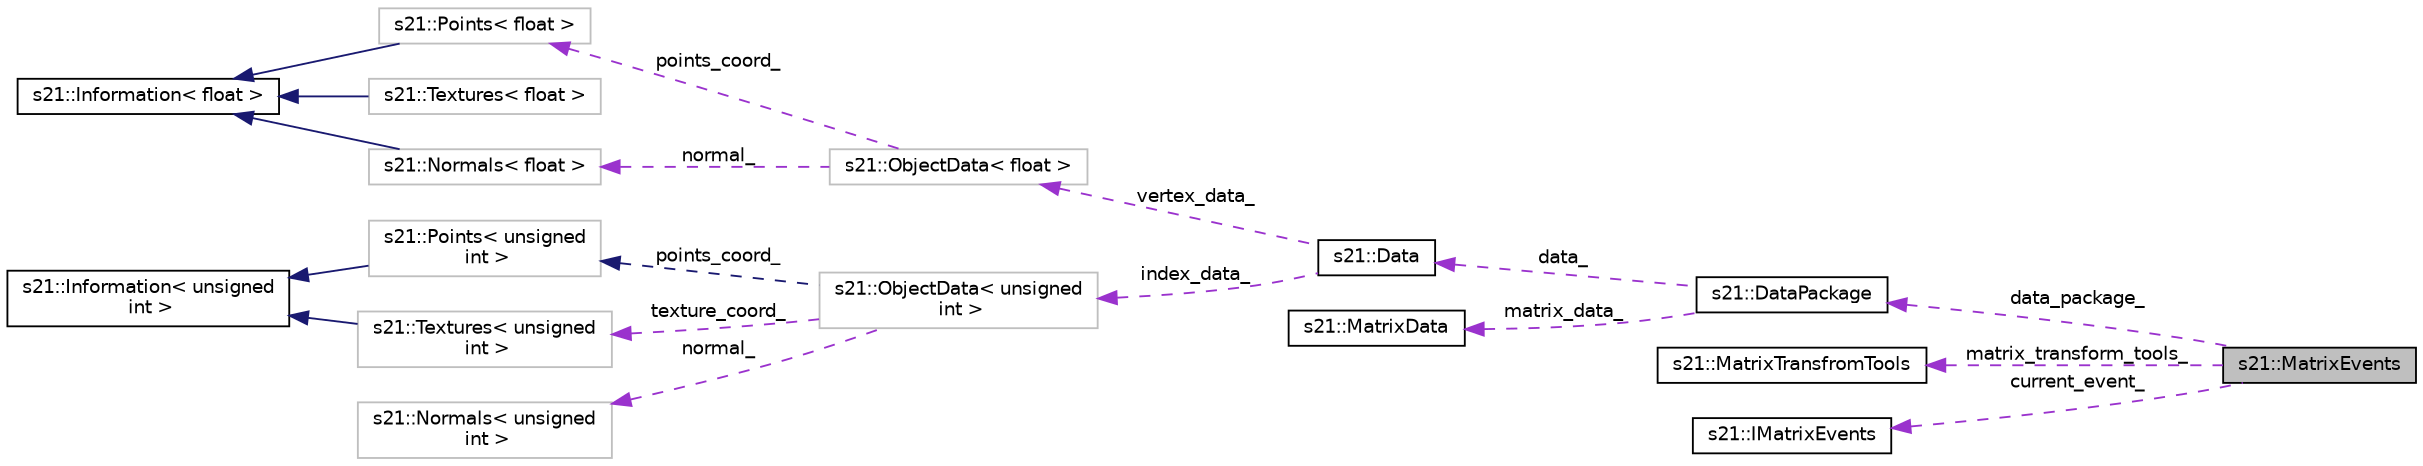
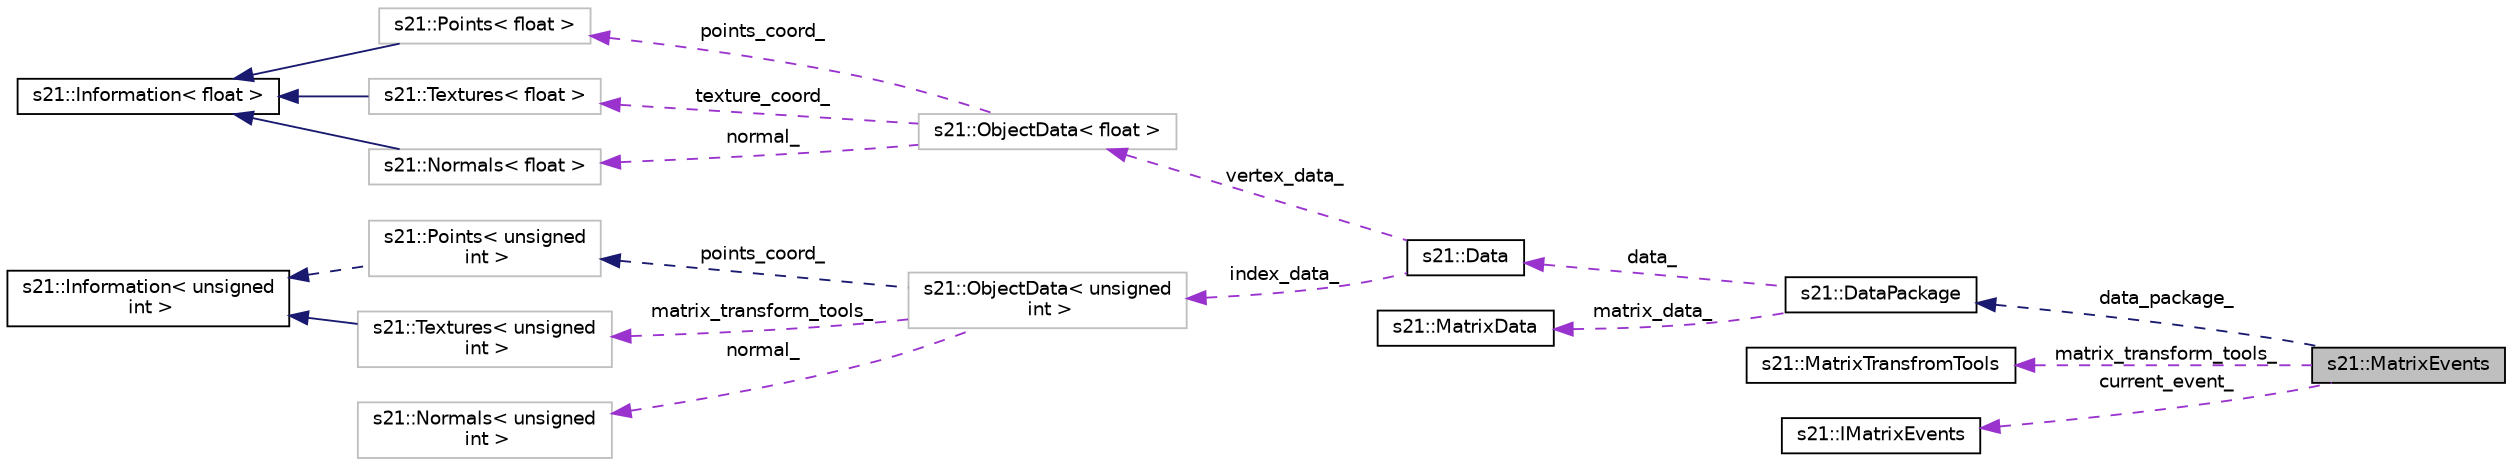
none -> (769, 114)
(338, 270) -> (338, 270)
(716, 312) -> (760, 312)
(2072, 323) -> (2161, 323)
